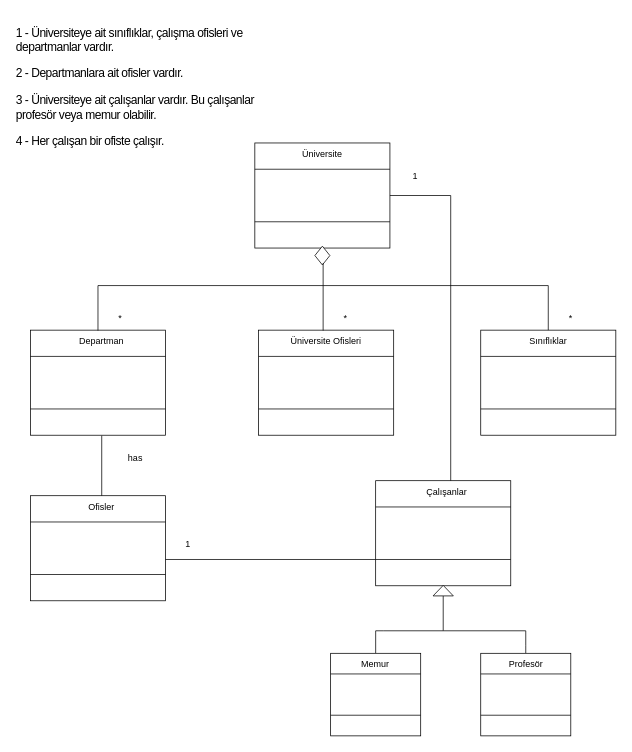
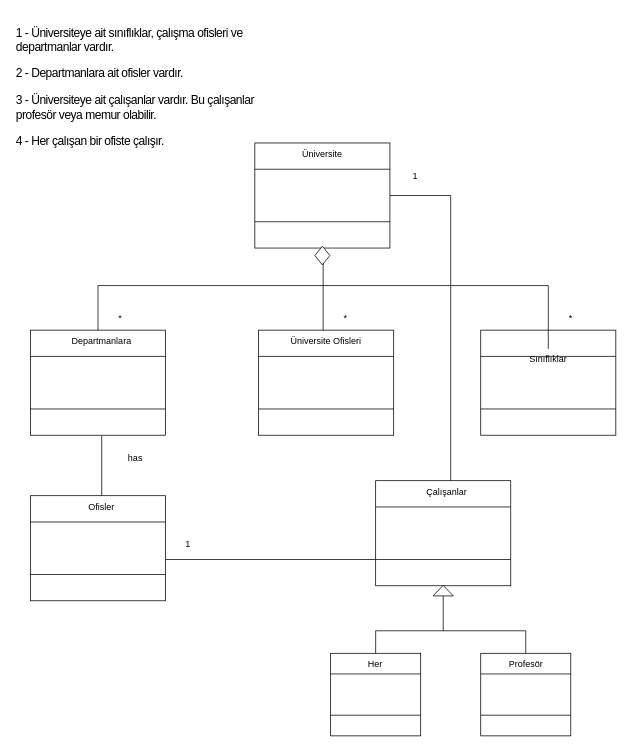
(102, 341) -> (102, 341)
(548, 341) -> (548, 360)
(375, 664) -> (375, 664)
